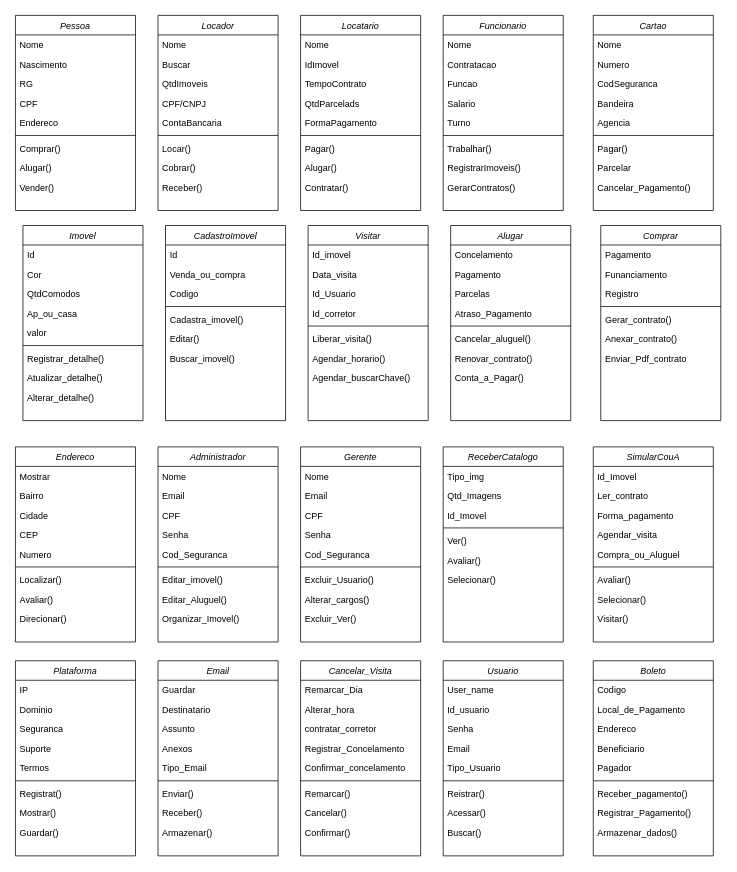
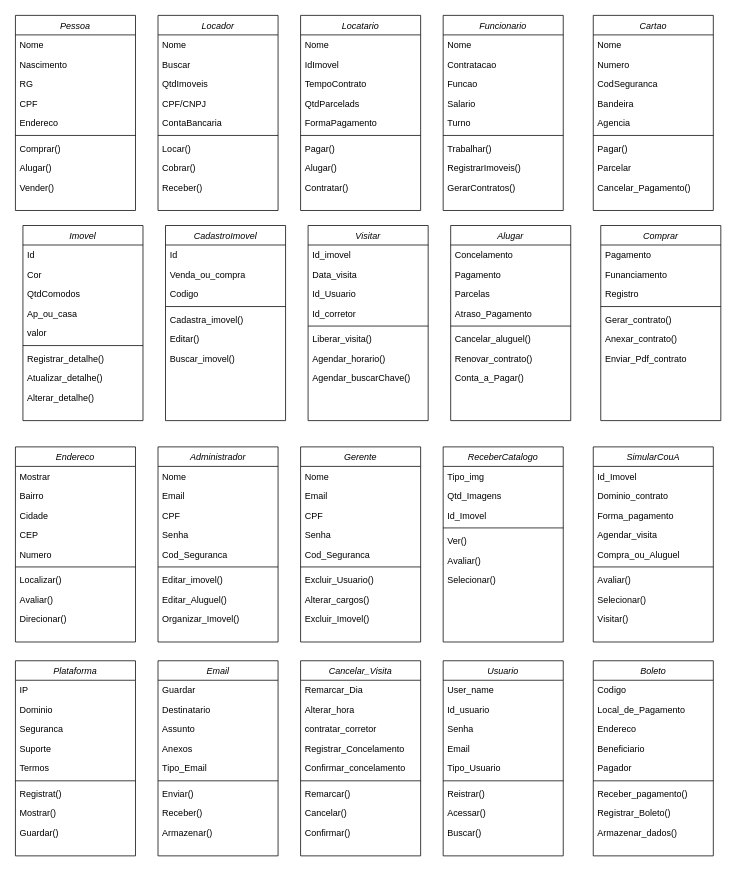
(627, 496) -> (635, 496)
(335, 619) -> (341, 619)
(649, 813) -> (640, 813)
